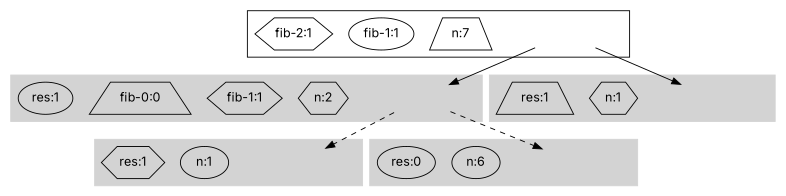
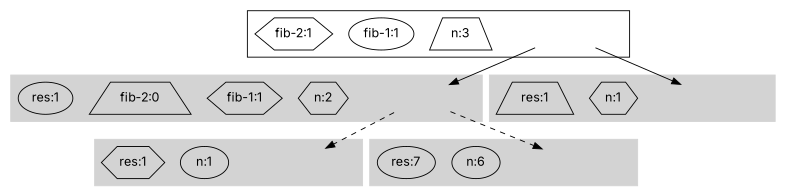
(461, 34) -> (461, 34)
(140, 98) -> (140, 98)
(406, 163) -> (406, 163)
